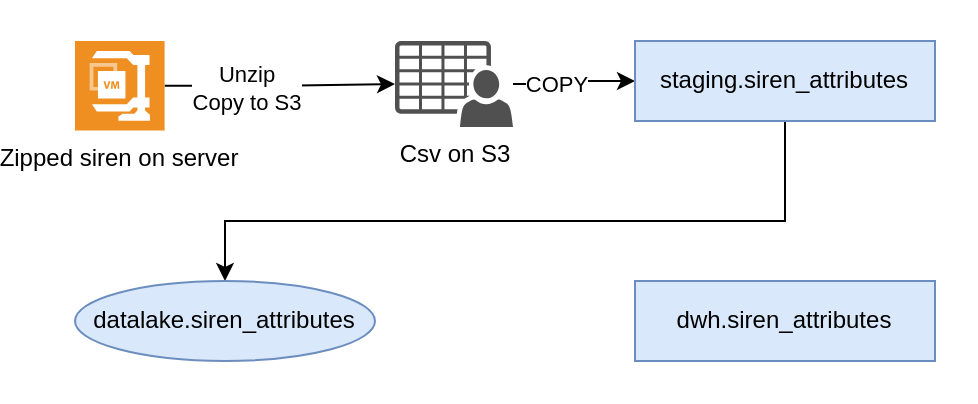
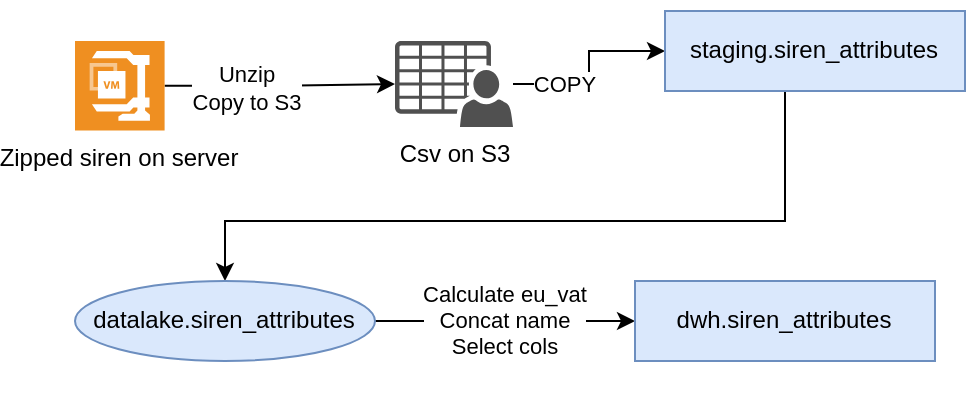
(785, 81) -> (815, 51)
none -> (515, 321)
